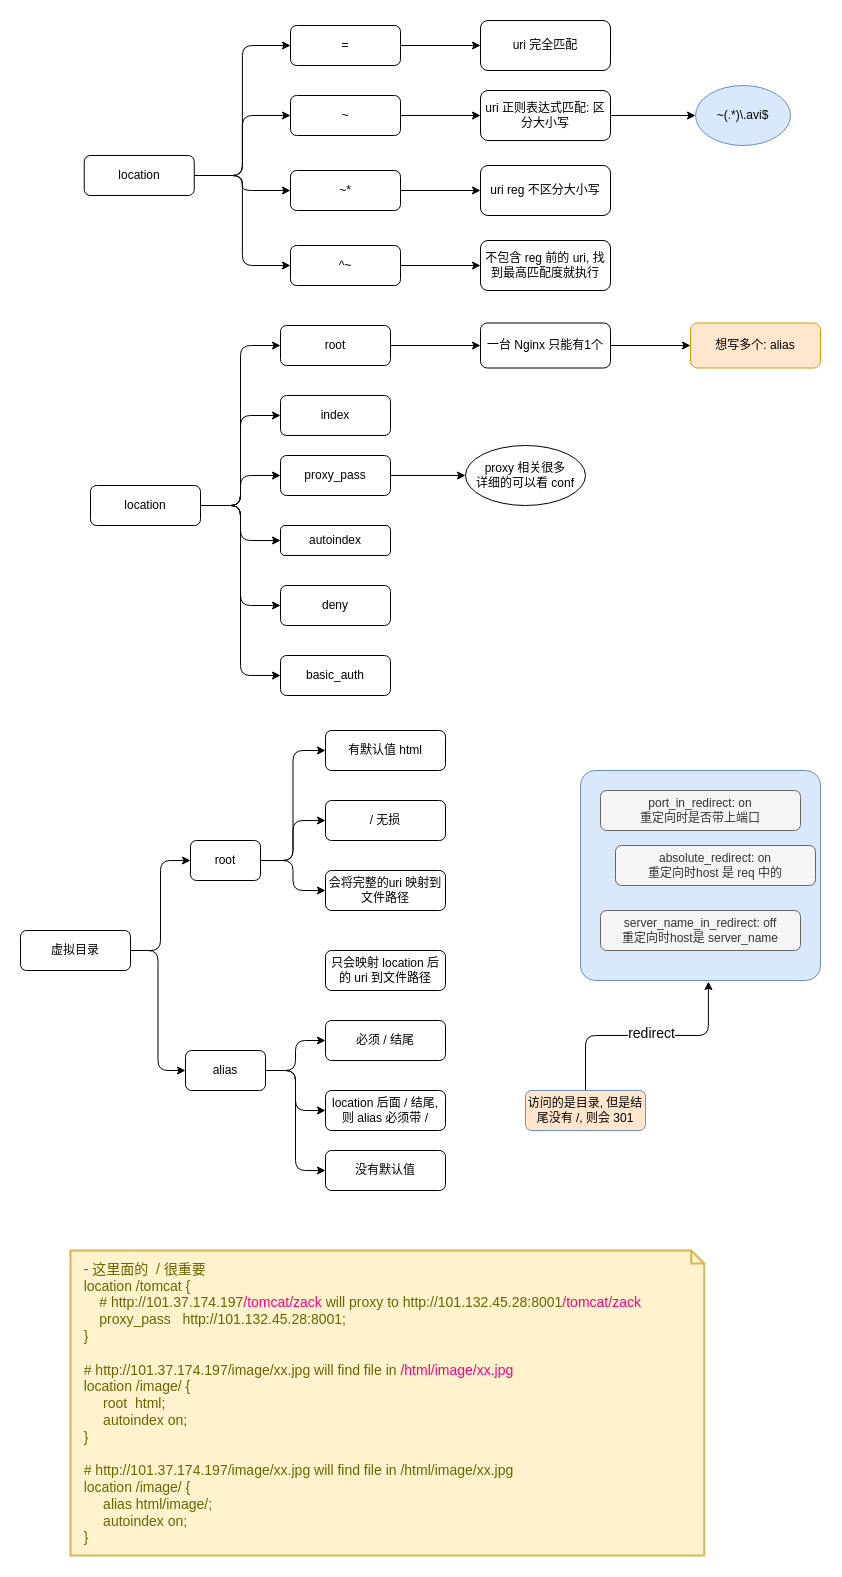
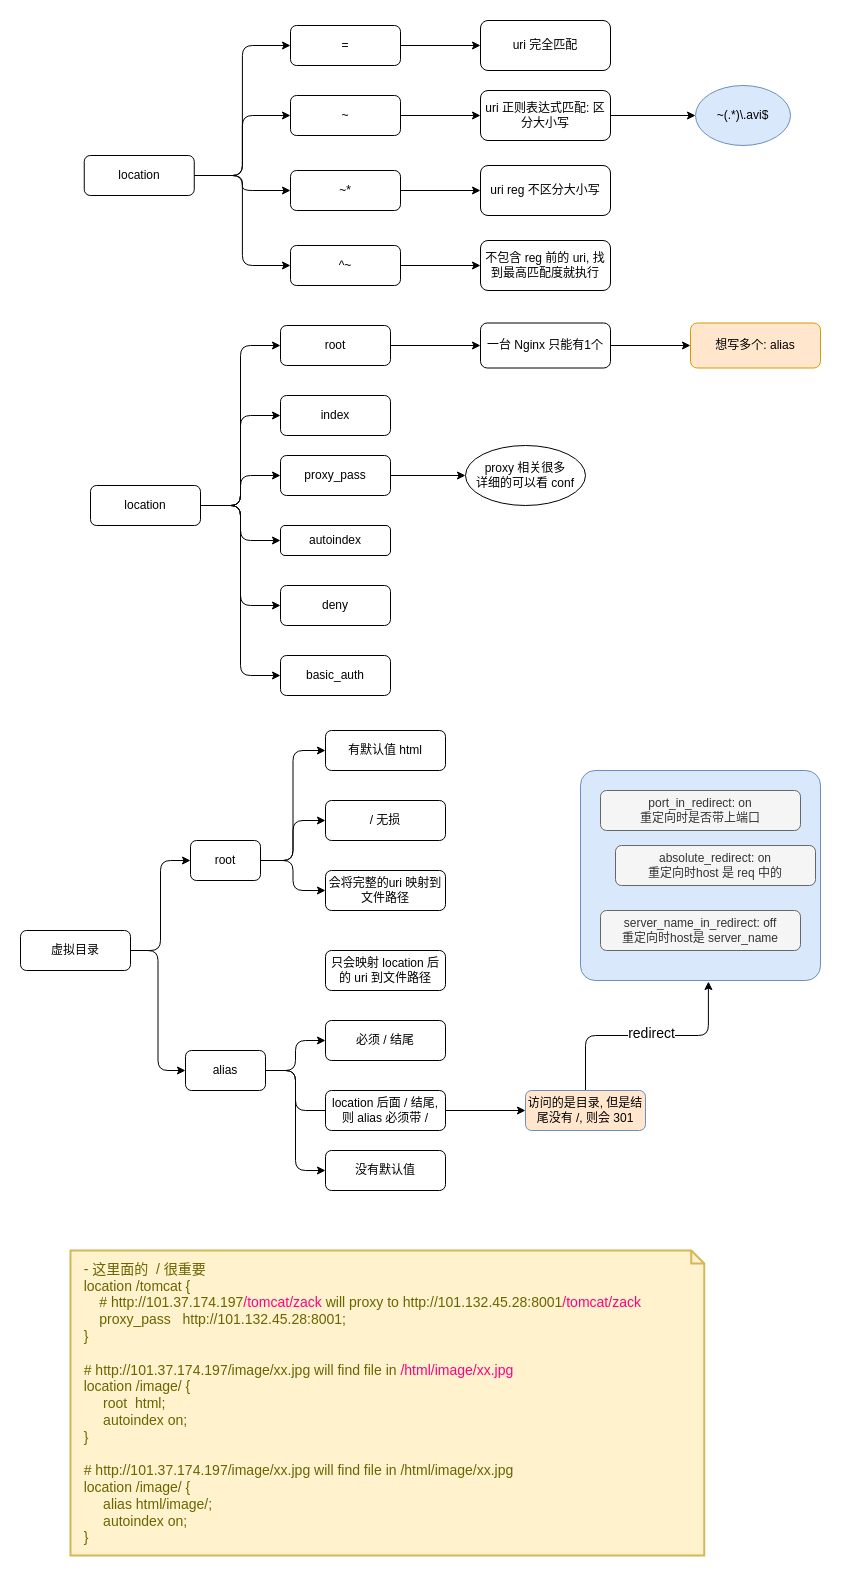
(317, 1111) -> (320, 1111)
none -> (482, 1111)
